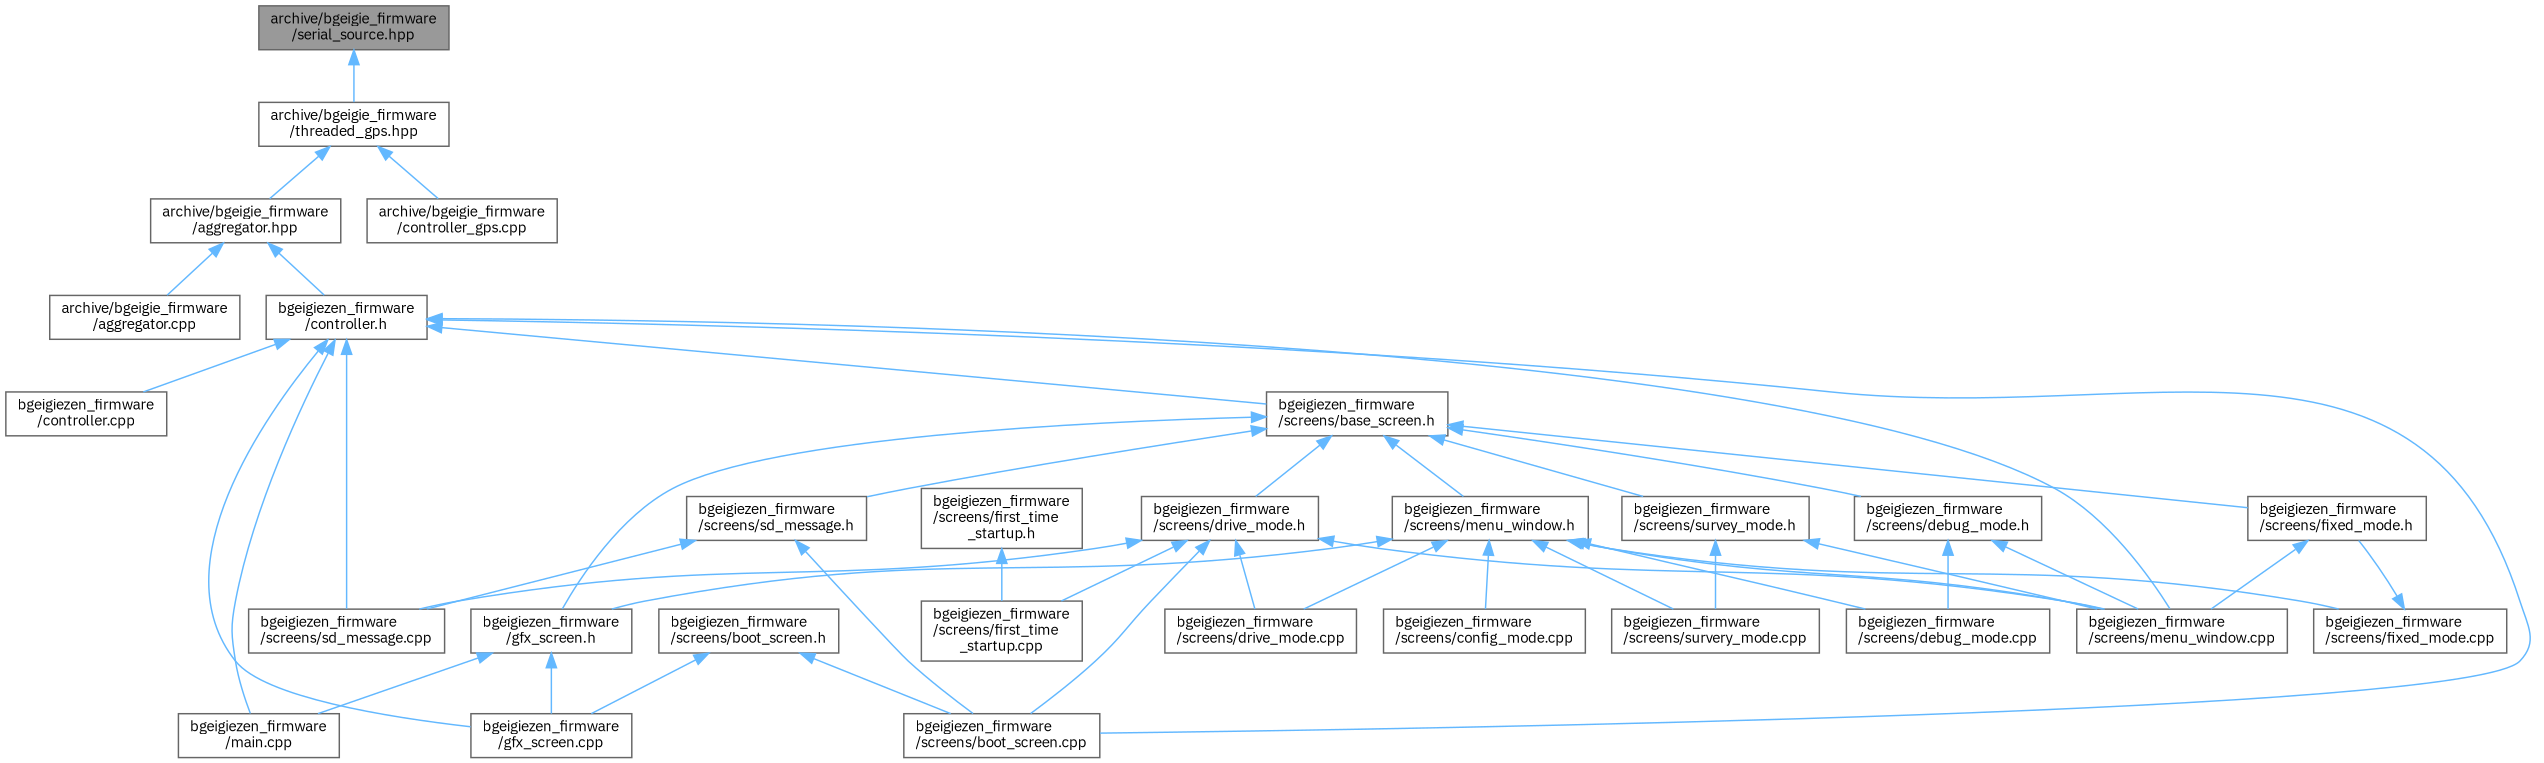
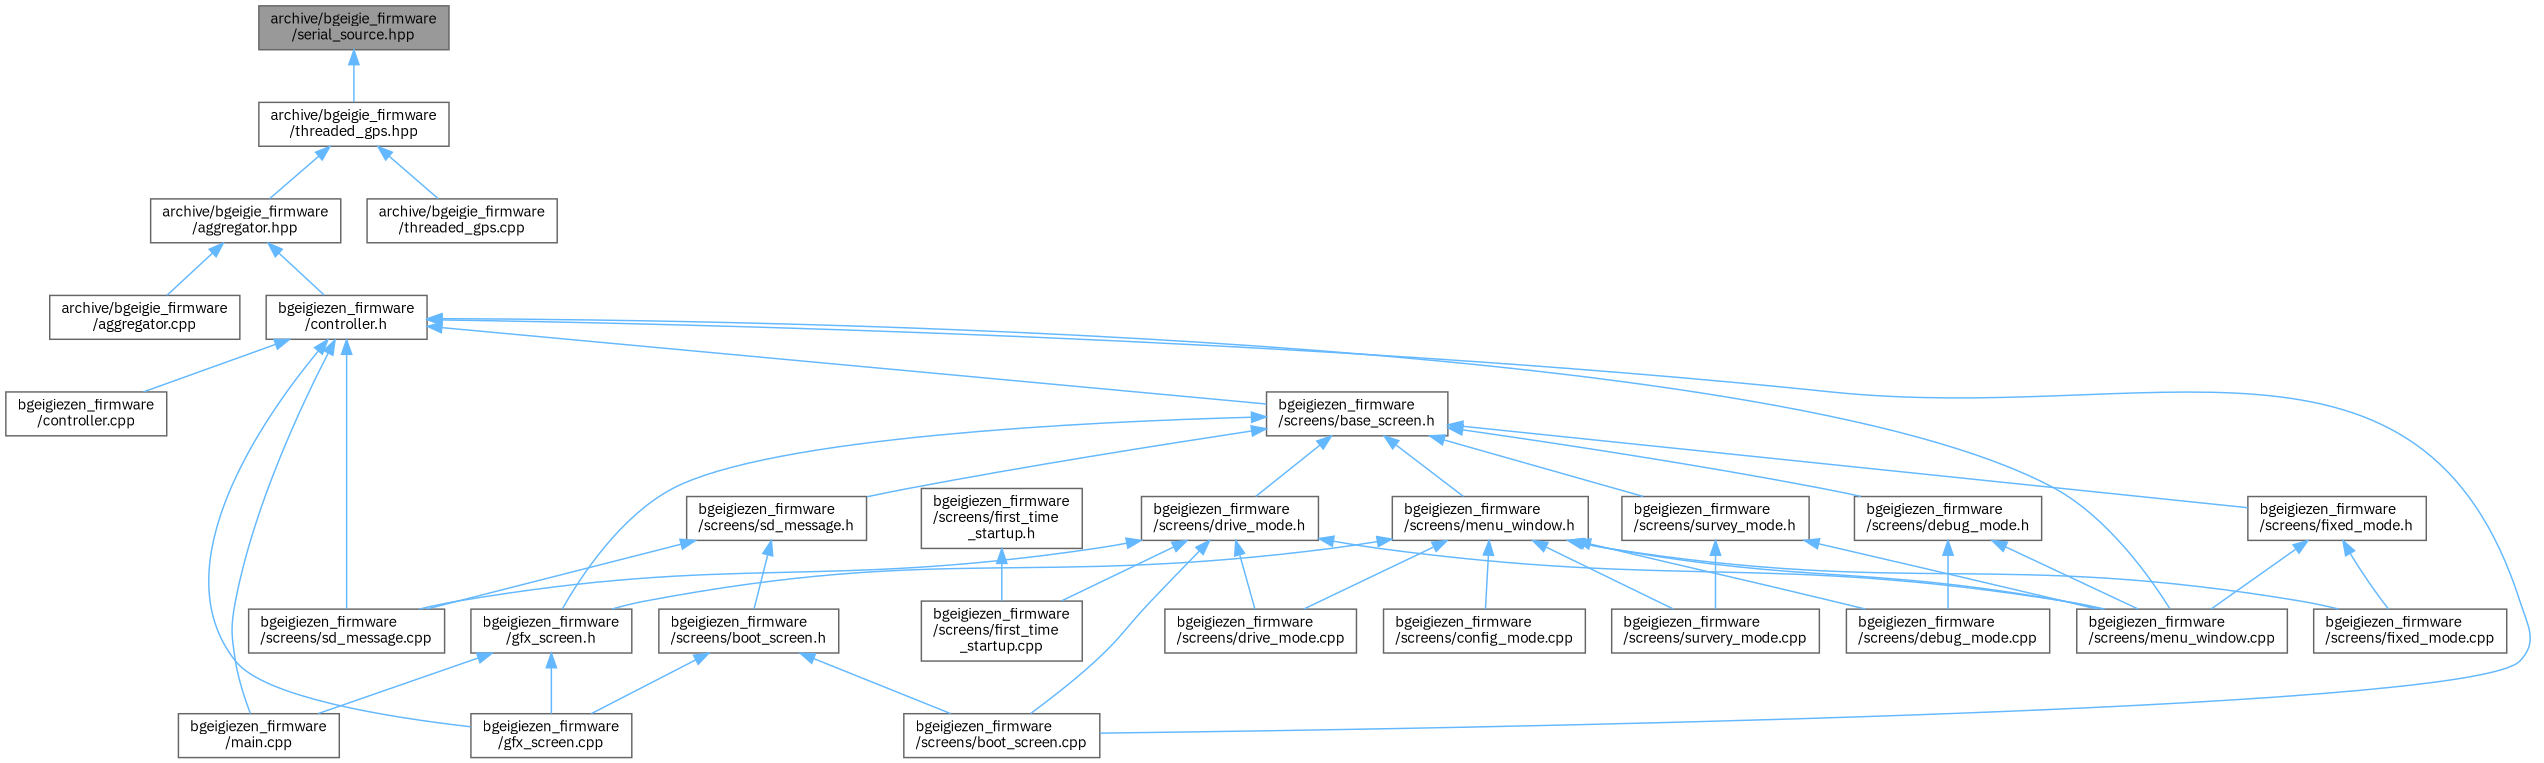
(462, 221) -> (462, 221)
(2379, 568) -> (2369, 582)
(885, 637) -> (758, 593)
